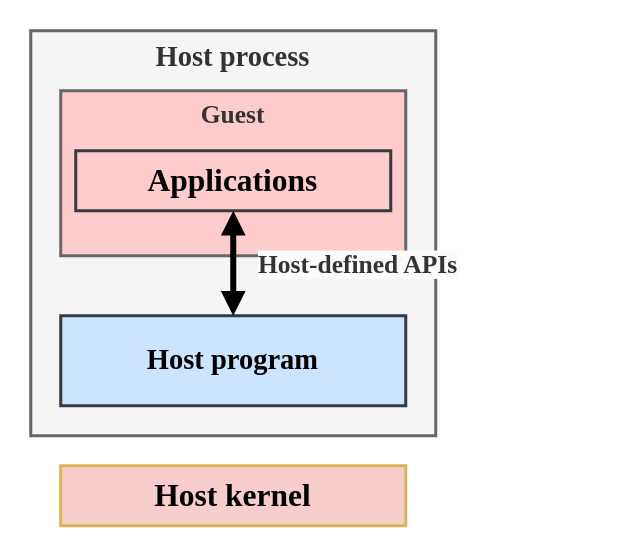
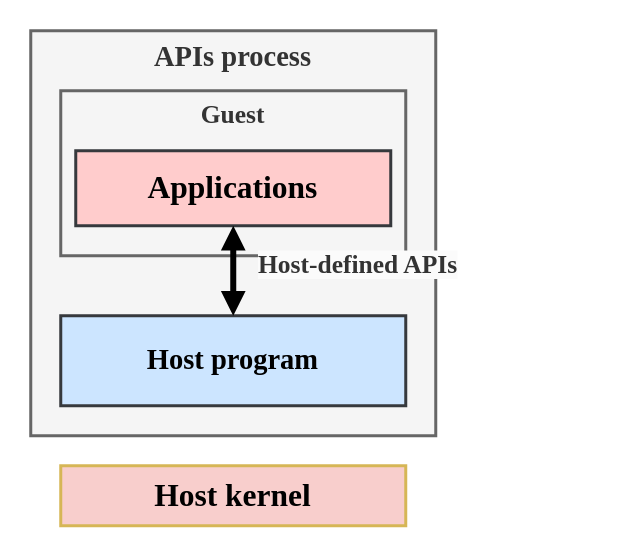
(233, 58) -> (233, 58)
(233, 117) -> (233, 117)
(233, 181) -> (233, 188)
